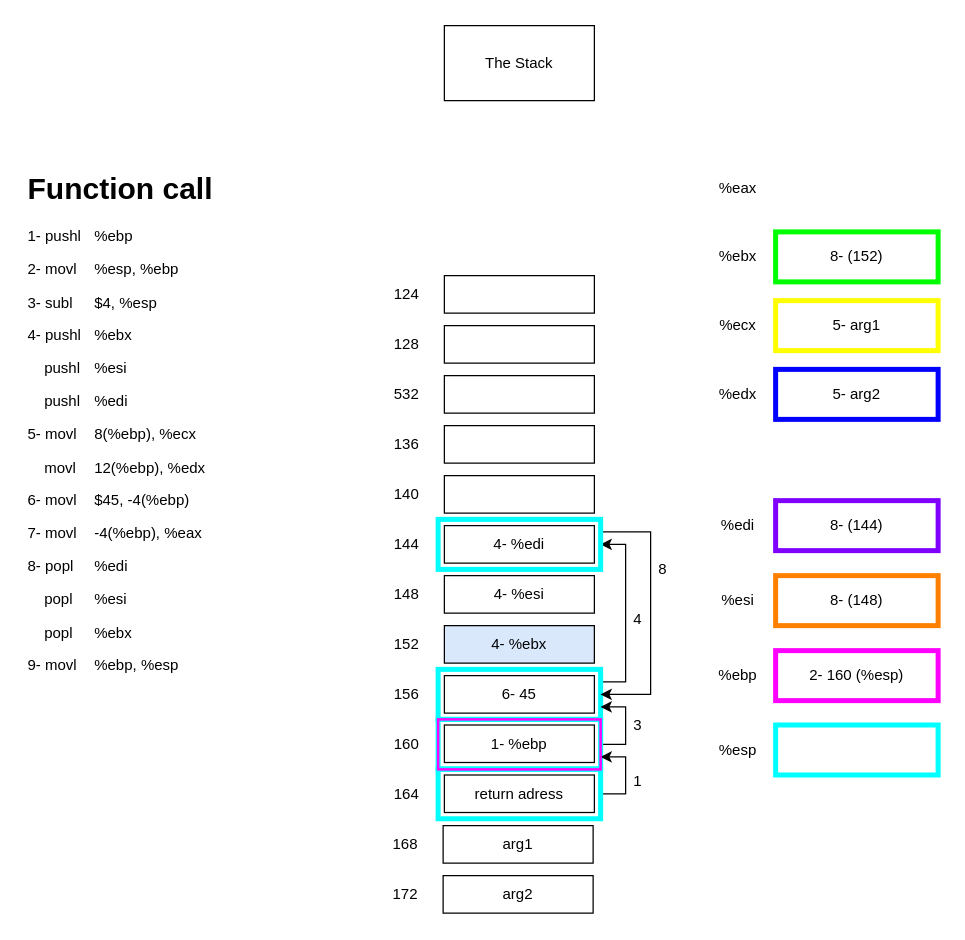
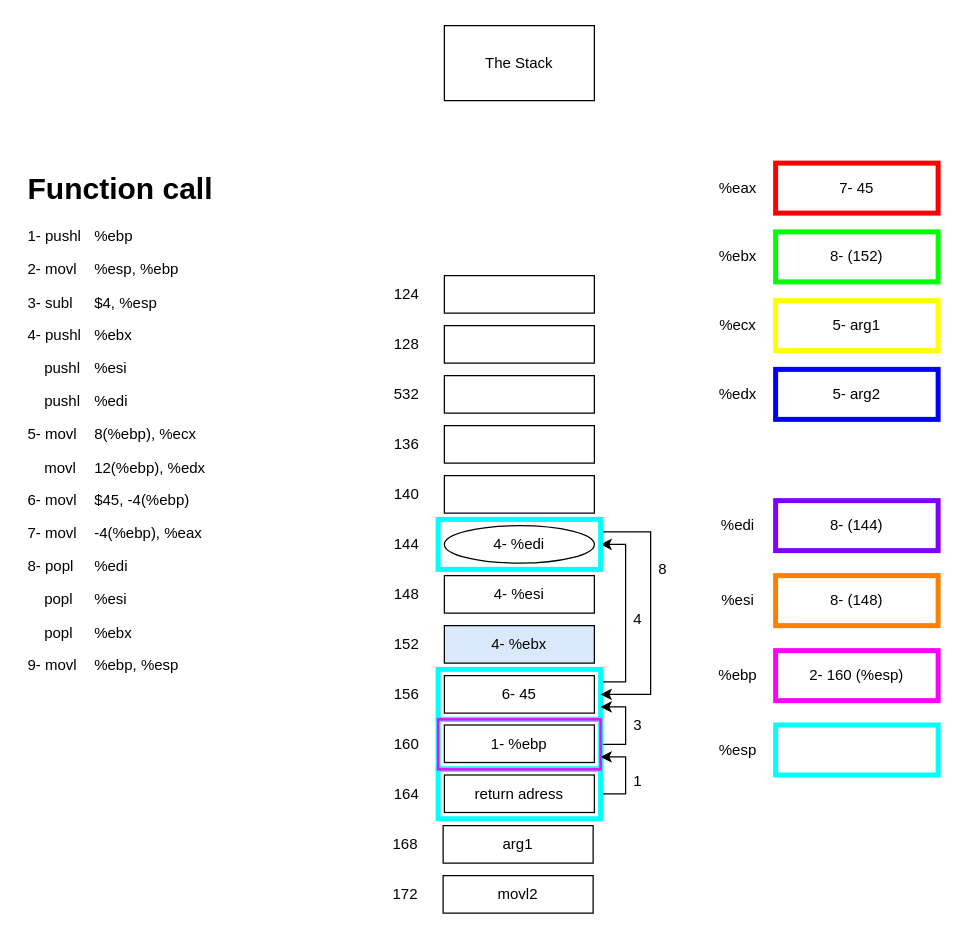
none -> (857, 188)
(519, 544) -> (519, 544)
(518, 894) -> (518, 894)
